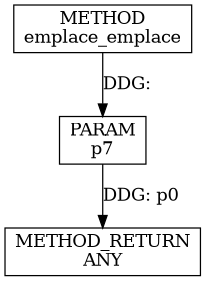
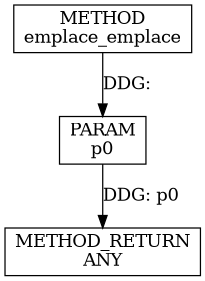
(103, 149) -> (103, 149)
